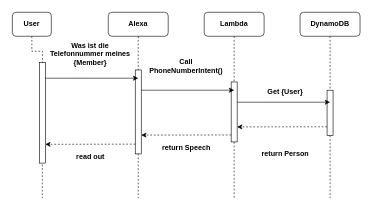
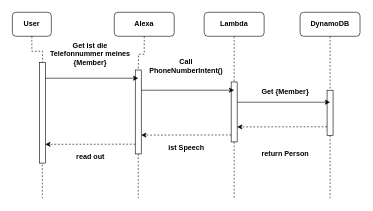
(138, 24) -> (144, 24)
(90, 54) -> (90, 54)
(286, 92) -> (286, 92)
(187, 148) -> (187, 148)
